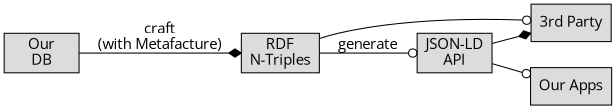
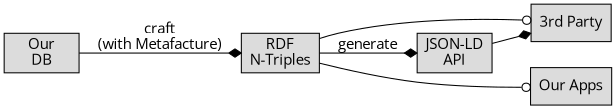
(364, 53) -> (364, 53)
(507, 68) -> (420, 82)
